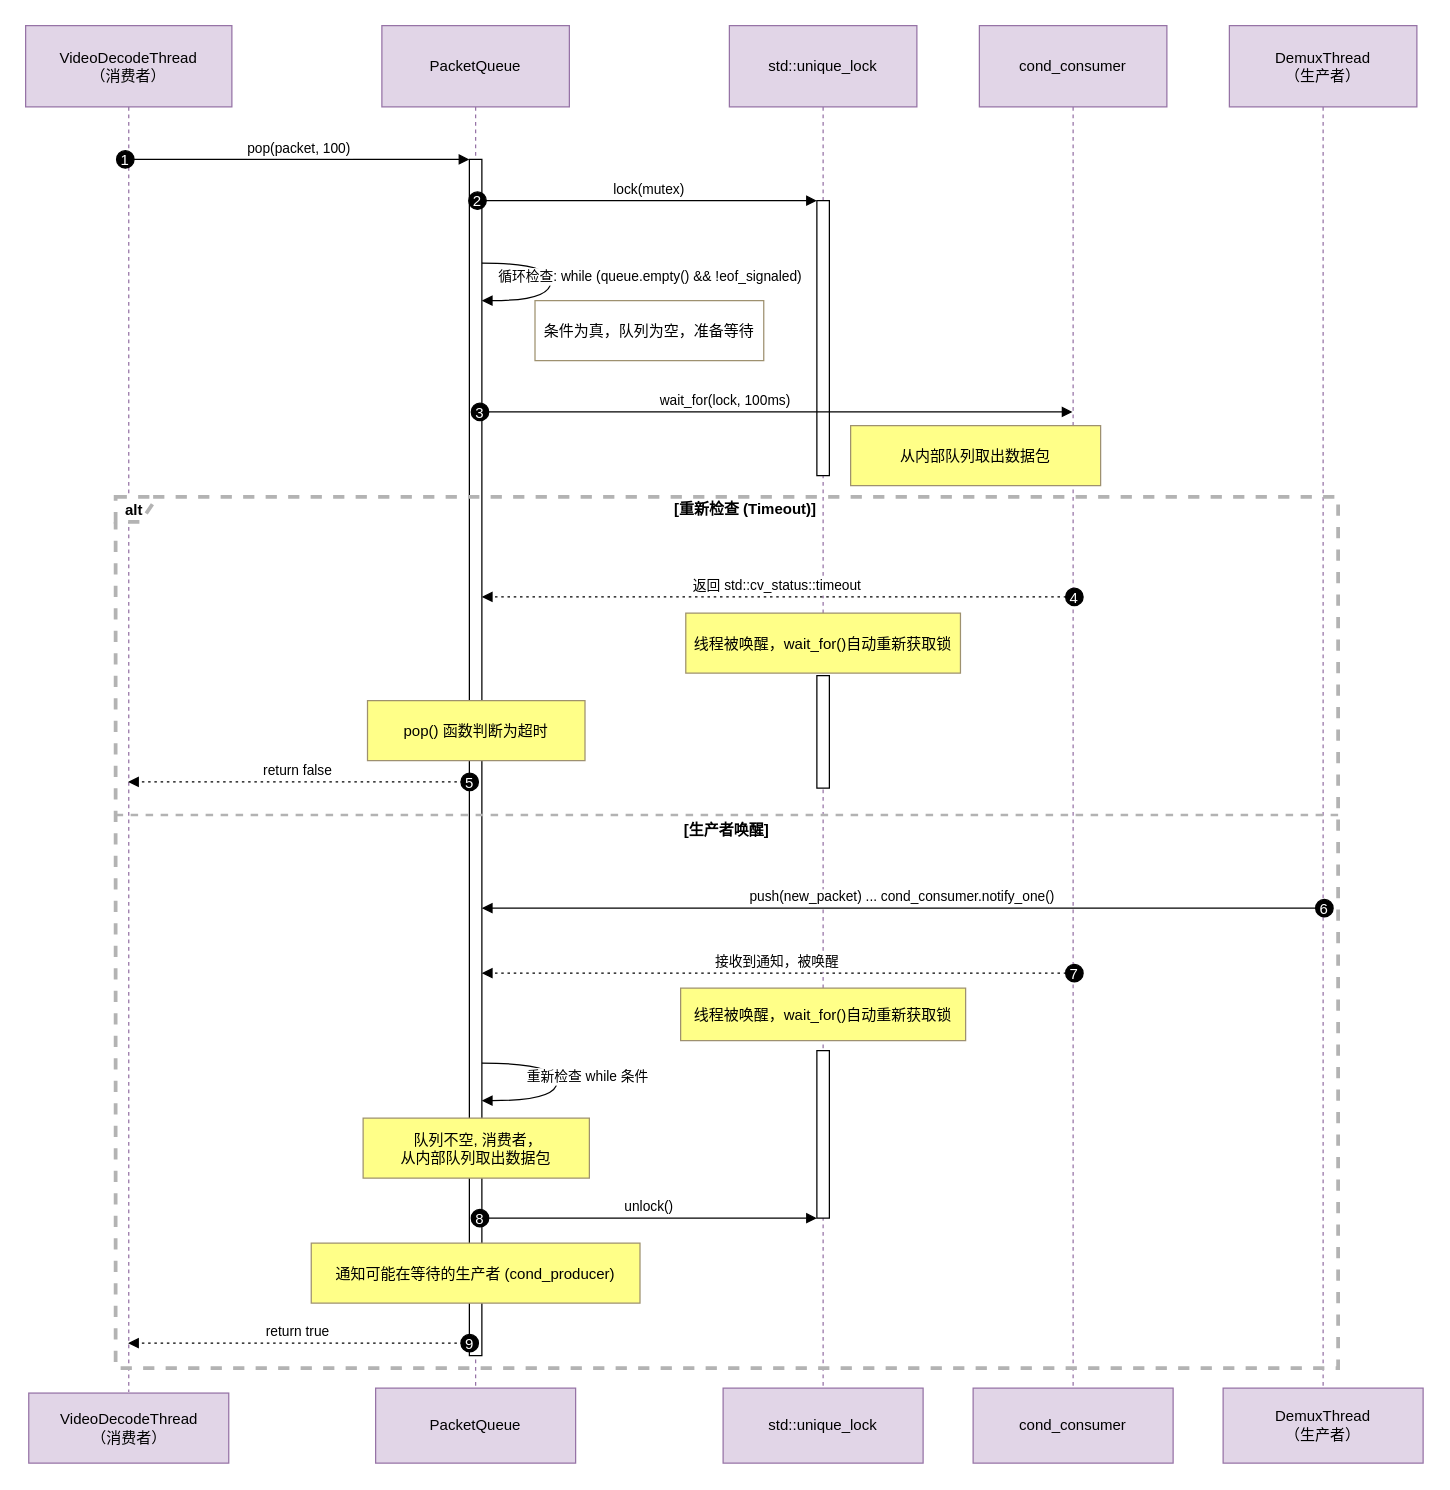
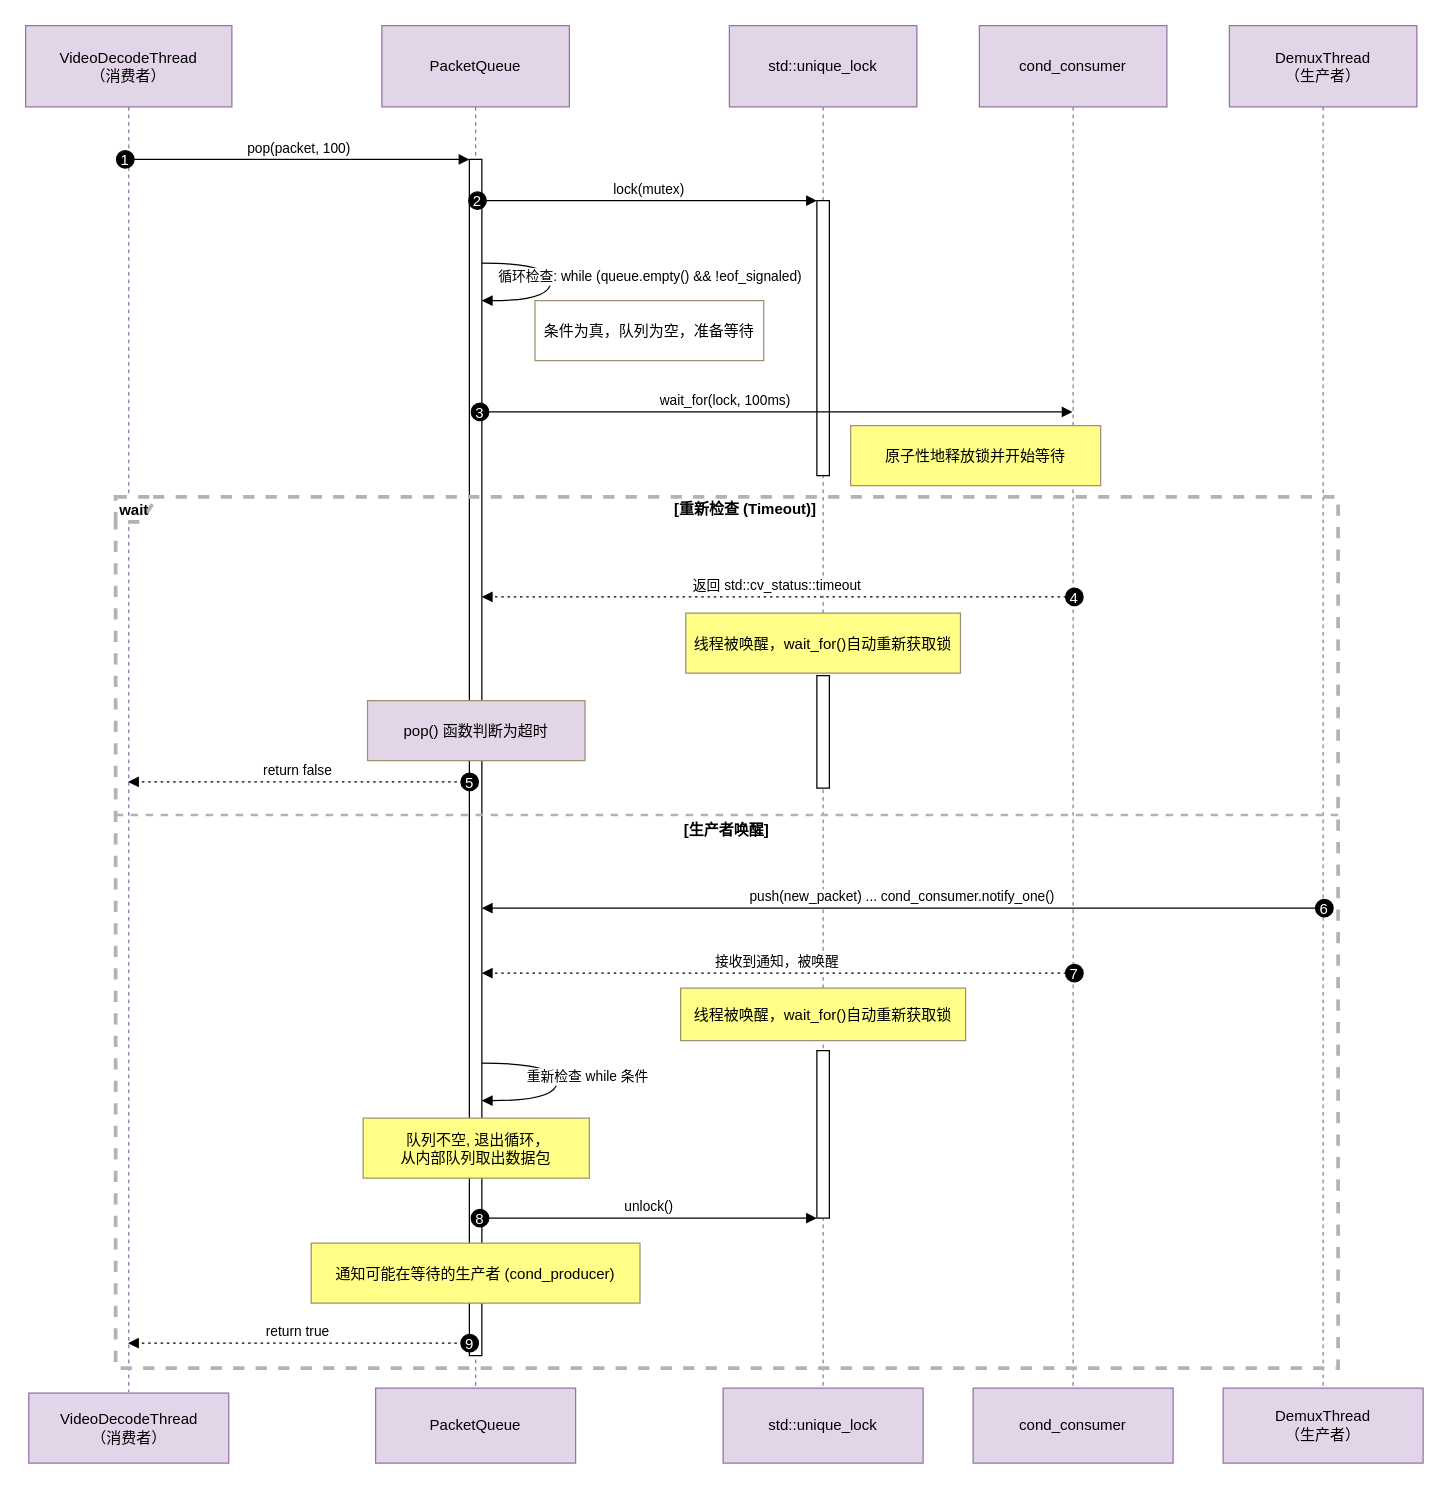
(975, 456) -> (975, 456)
(134, 510) -> (134, 510)
(476, 731) -> (476, 731)
(476, 1140) -> (476, 1140)
